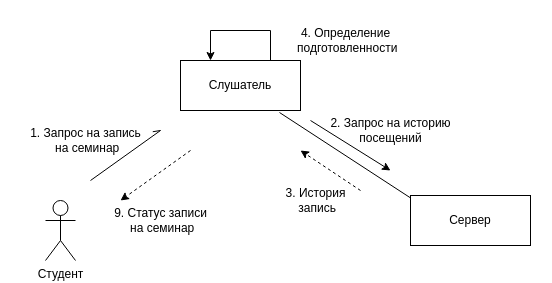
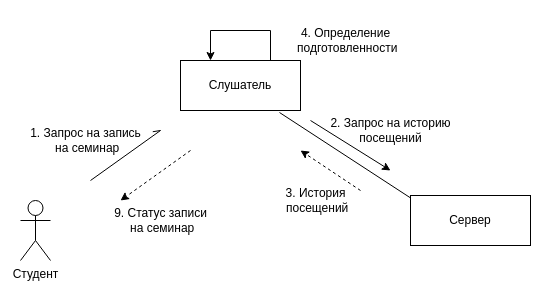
(316, 201) -> (316, 201)
(61, 231) -> (36, 231)
